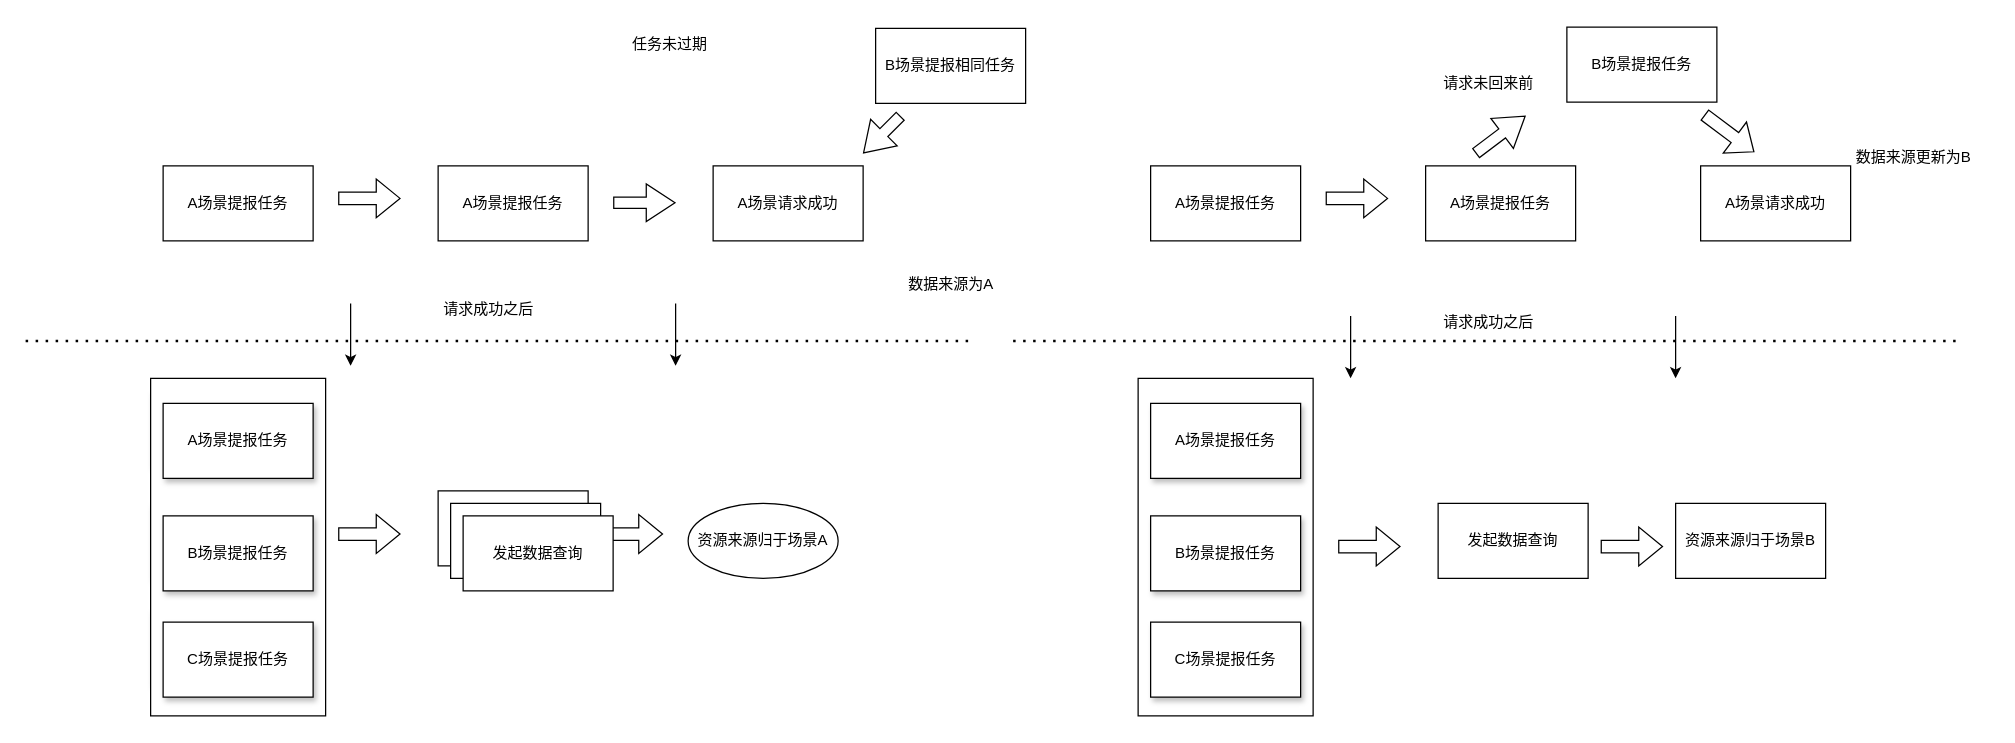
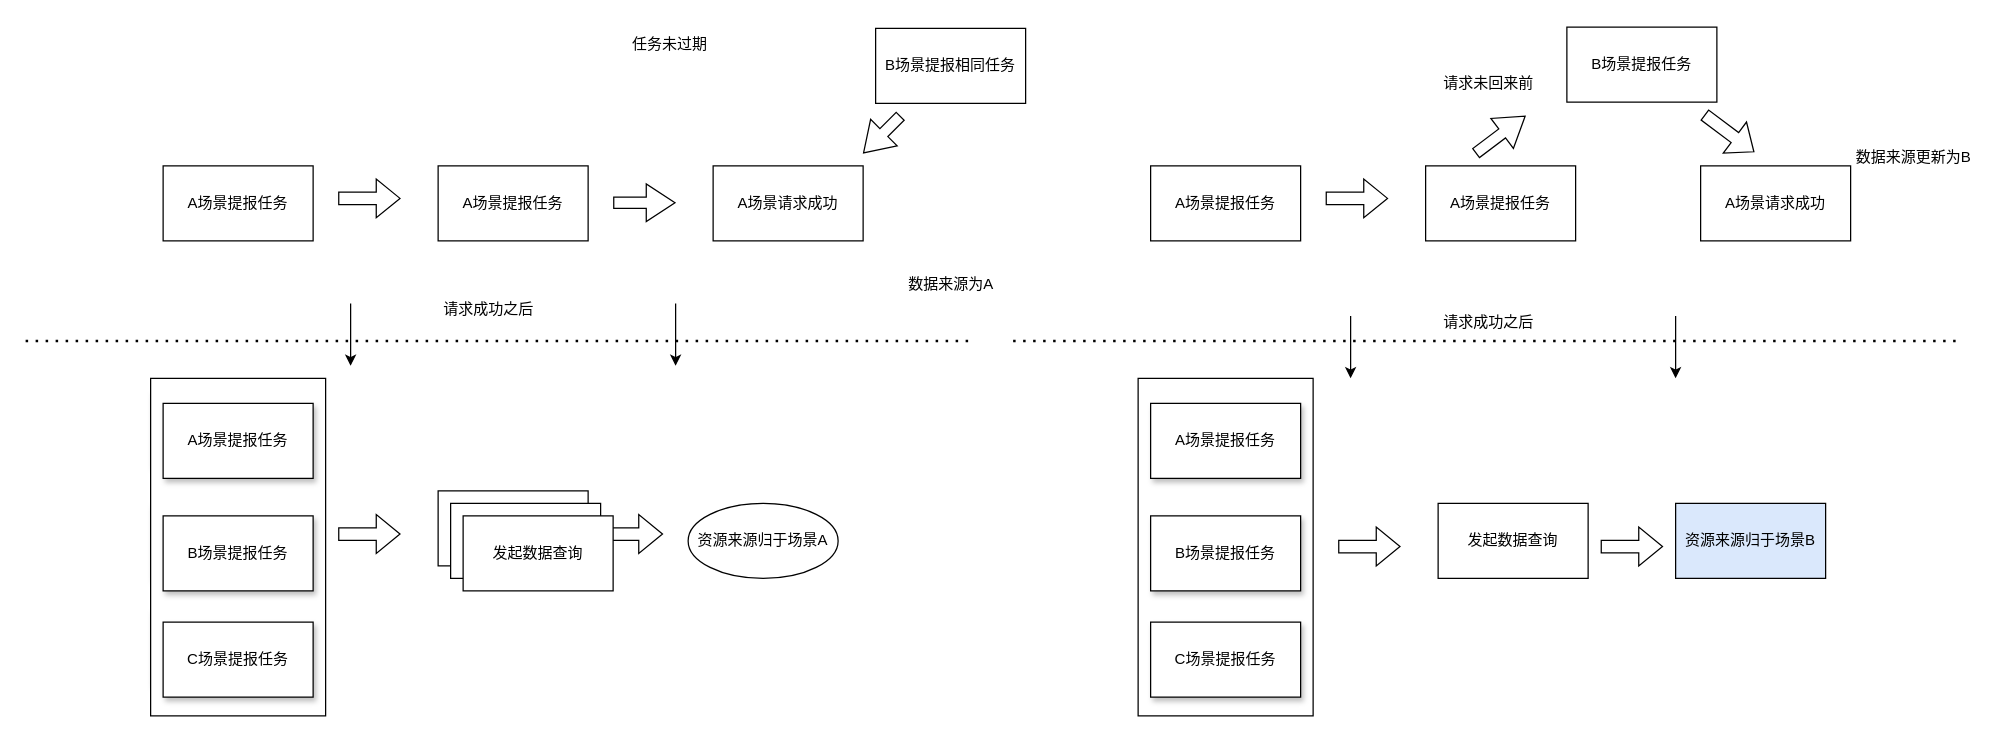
(1751, 541) -> (1751, 541)
